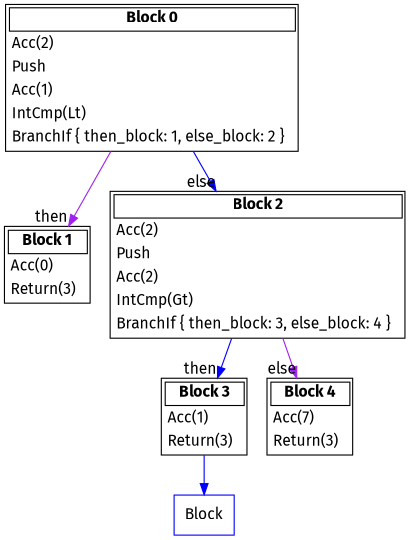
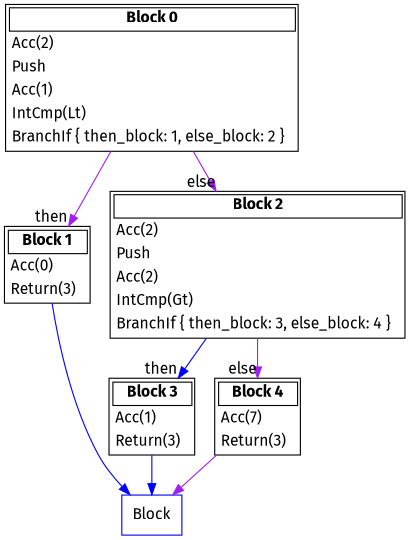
(202, 166) -> (202, 166)
none -> (75, 400)
none -> (199, 471)
